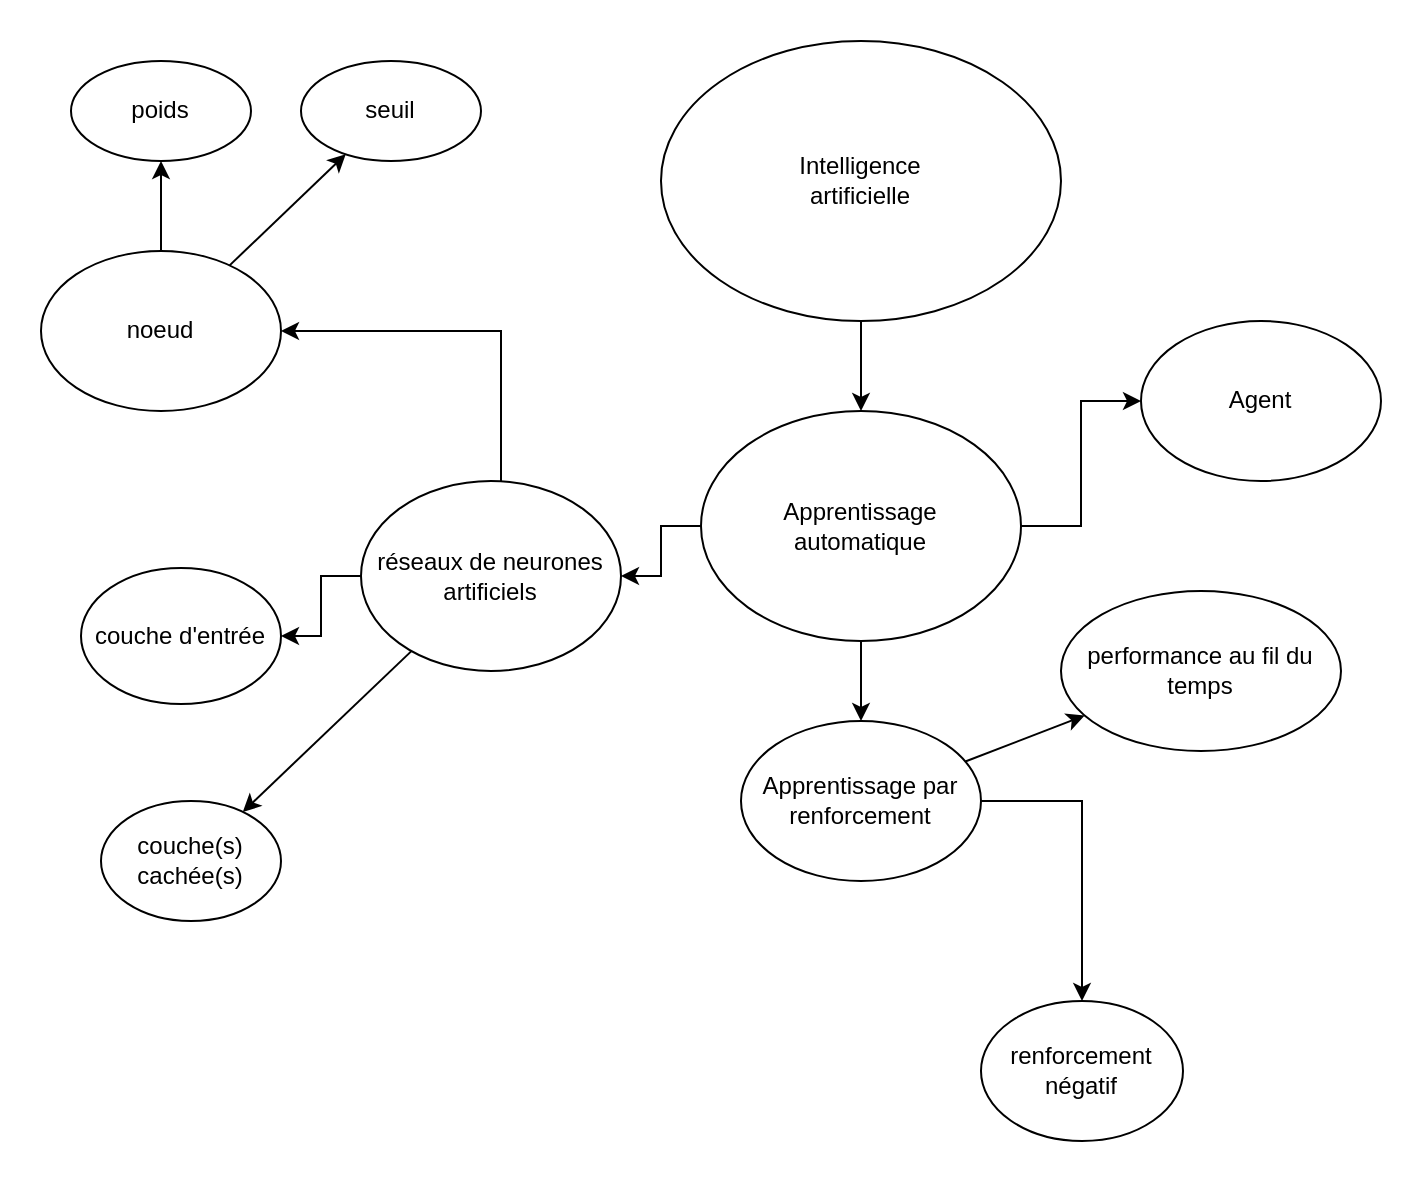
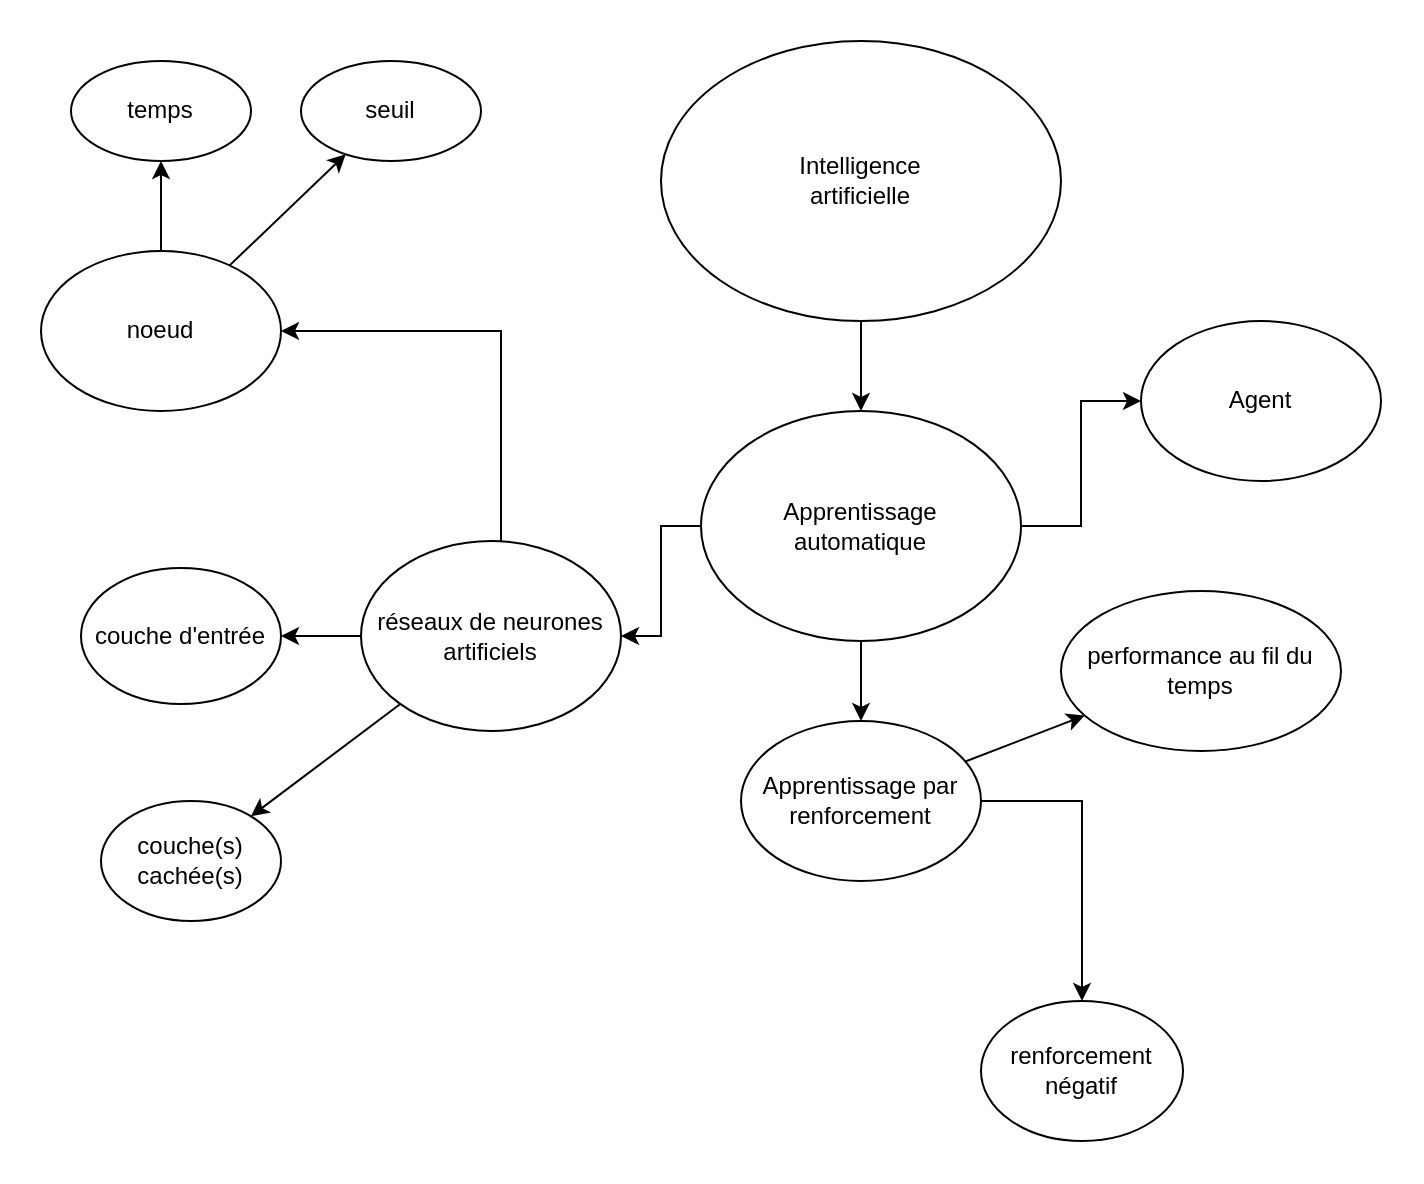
(161, 111) -> (161, 111)
(491, 576) -> (491, 636)
